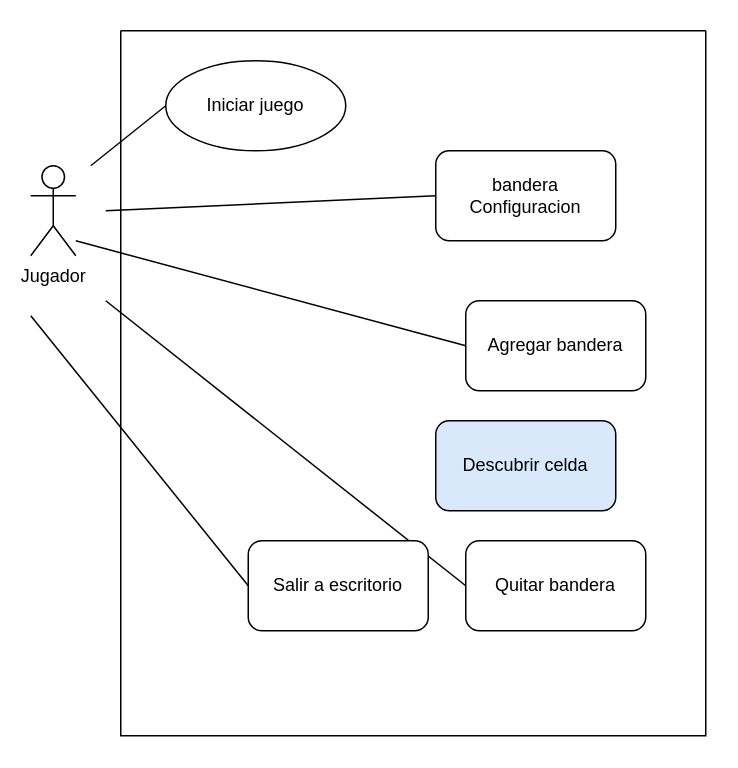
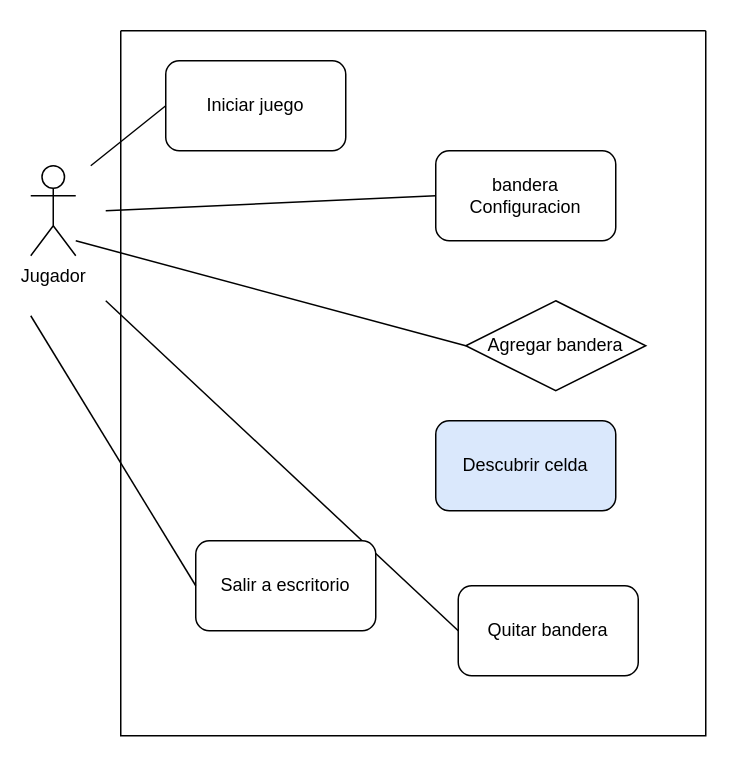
(256, 106) -> (256, 106)
(556, 346) -> (556, 346)
(338, 586) -> (286, 586)
(556, 586) -> (548, 631)
